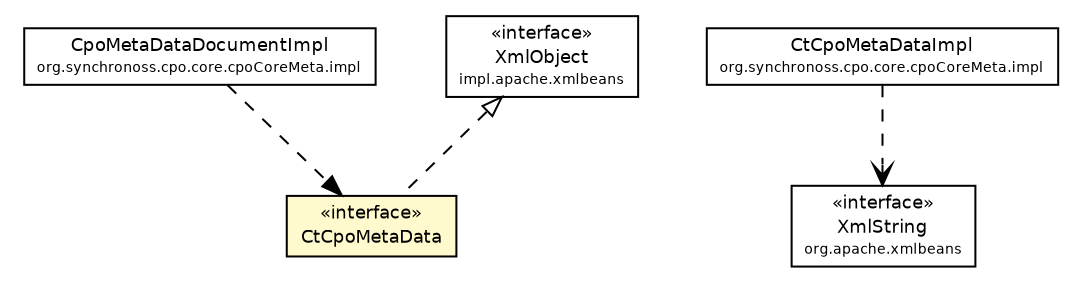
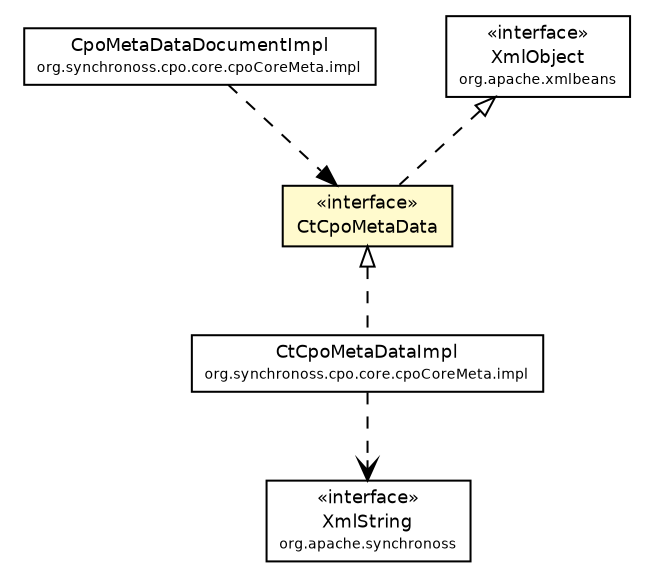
(542, 80) -> (538, 80)
(884, 249) -> (369, 544)
none -> (368, 301)
